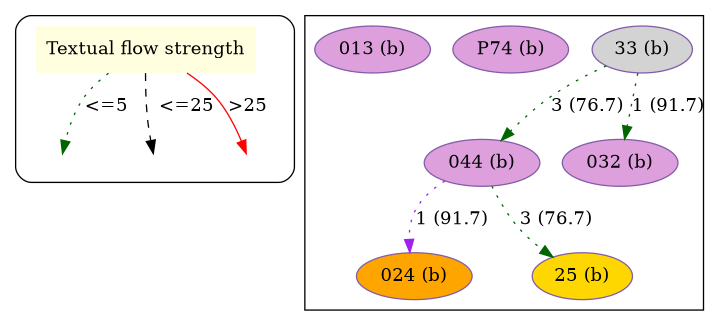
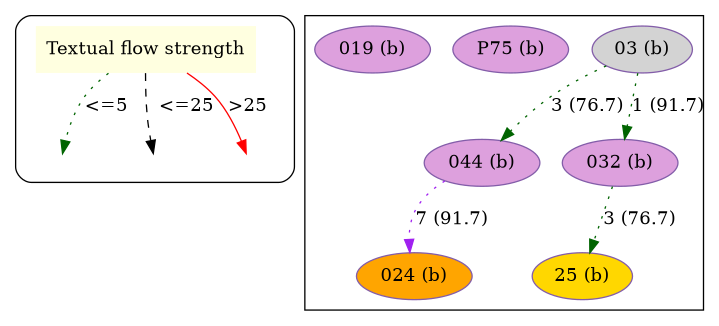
(373, 50) -> (373, 50)
(511, 50) -> (511, 50)
(642, 50) -> (642, 50)
(452, 220) -> (452, 220)
(513, 221) -> (603, 213)
